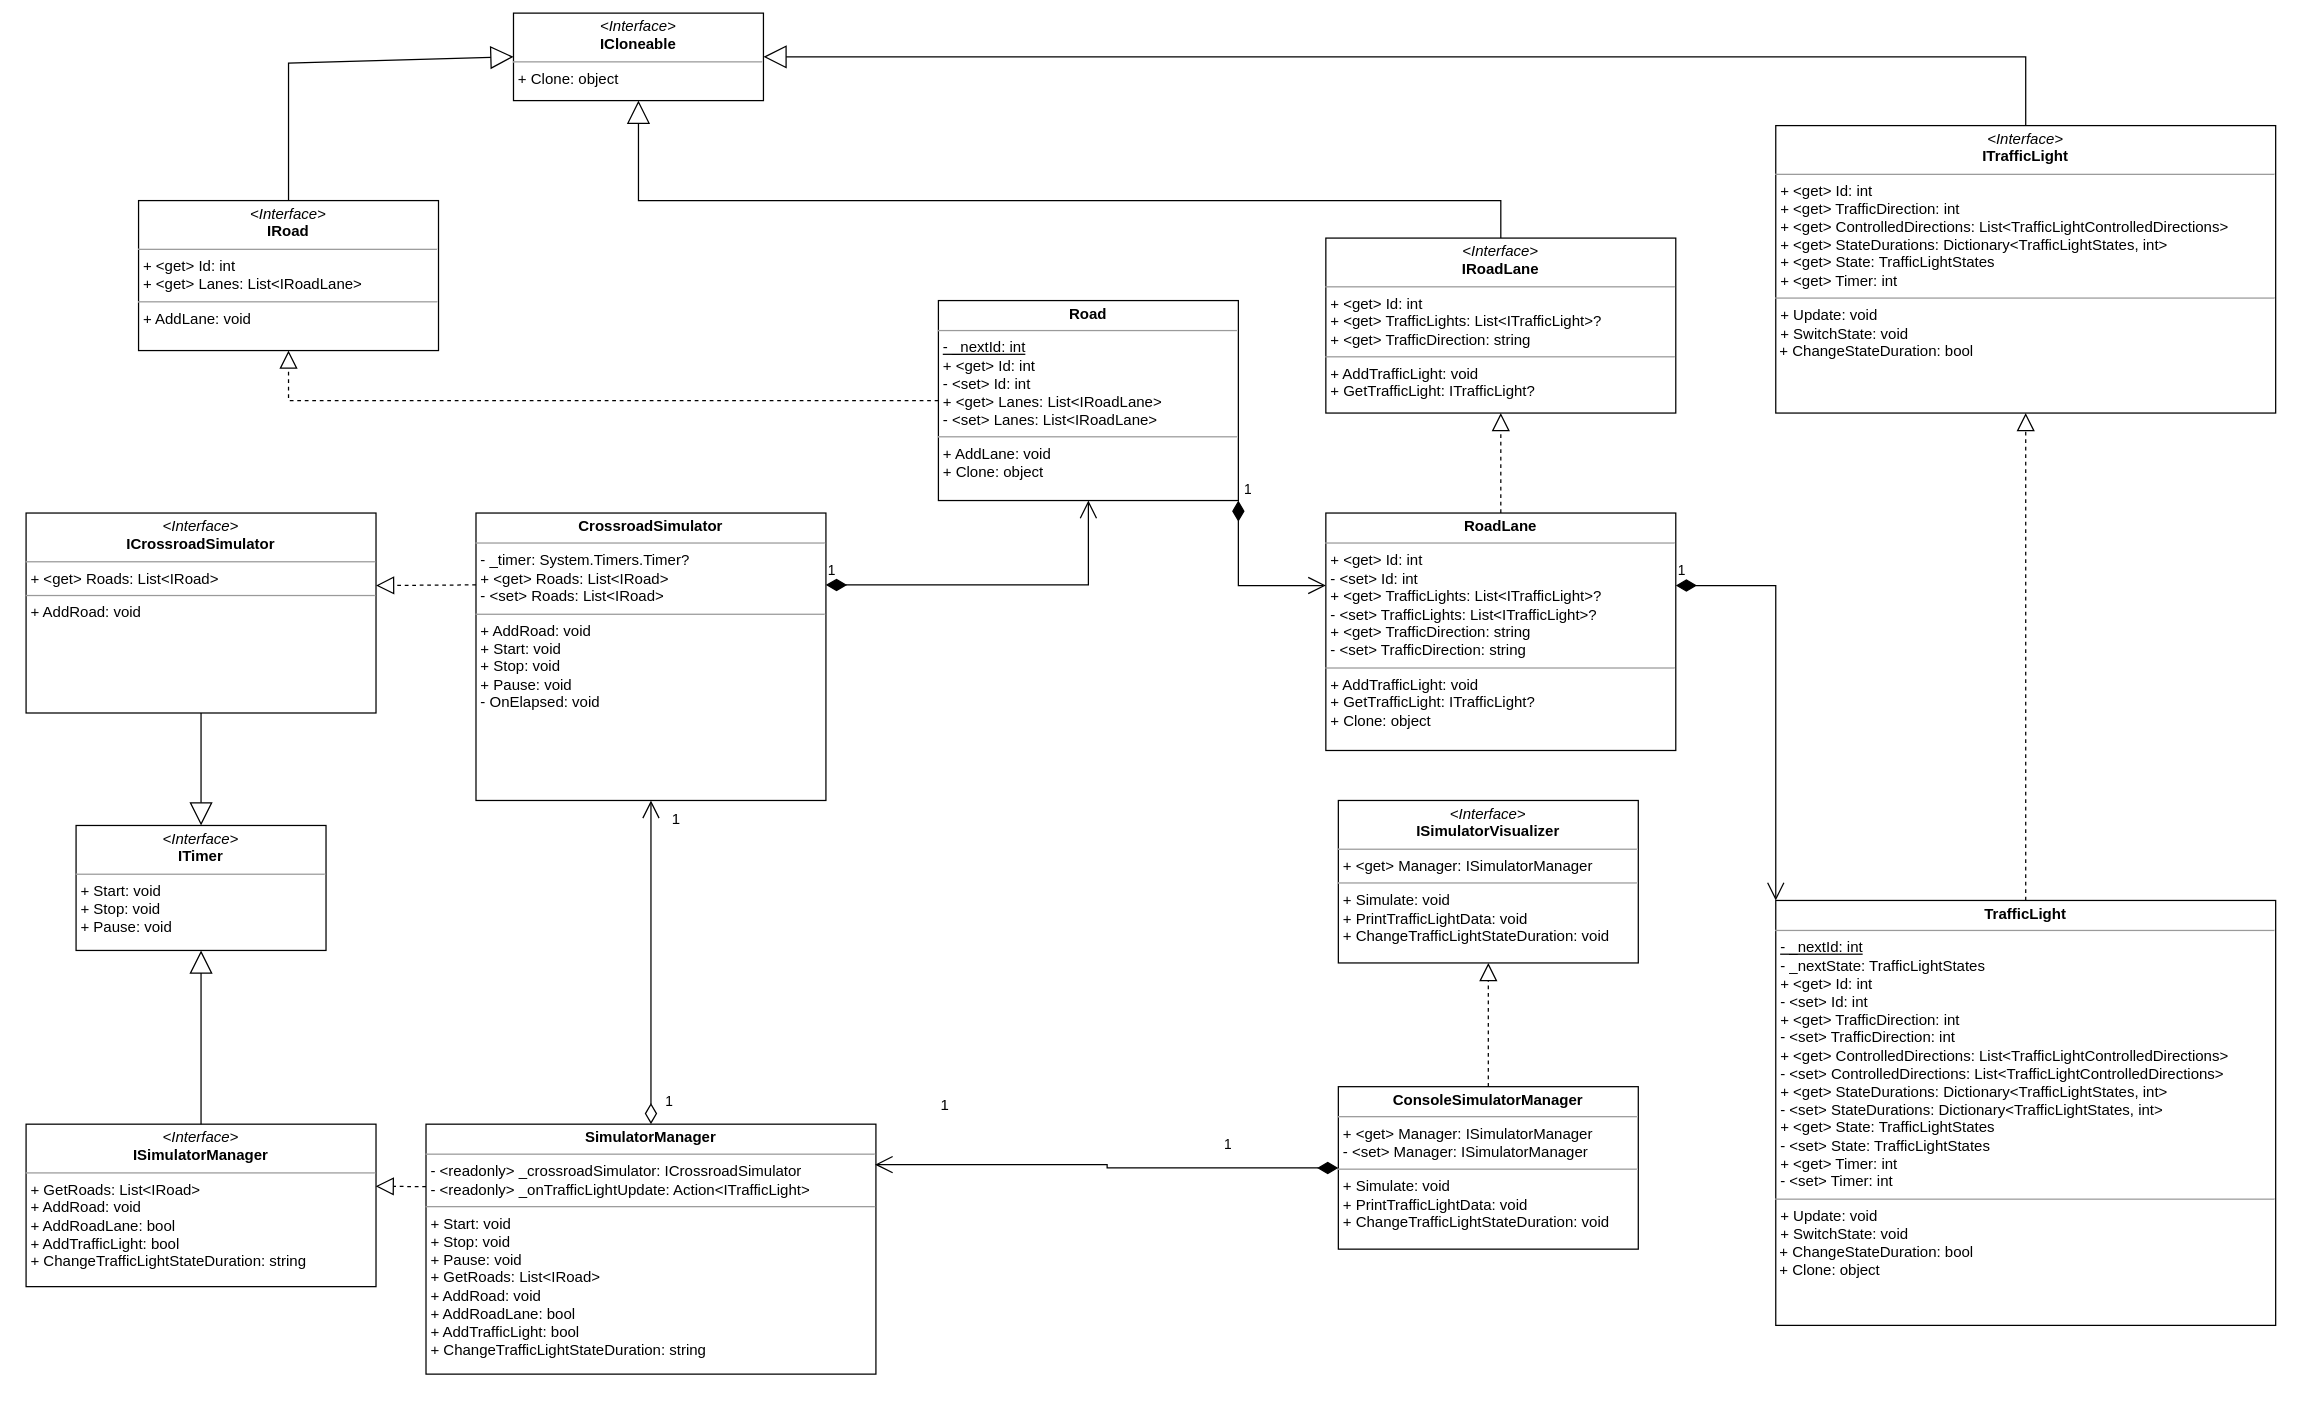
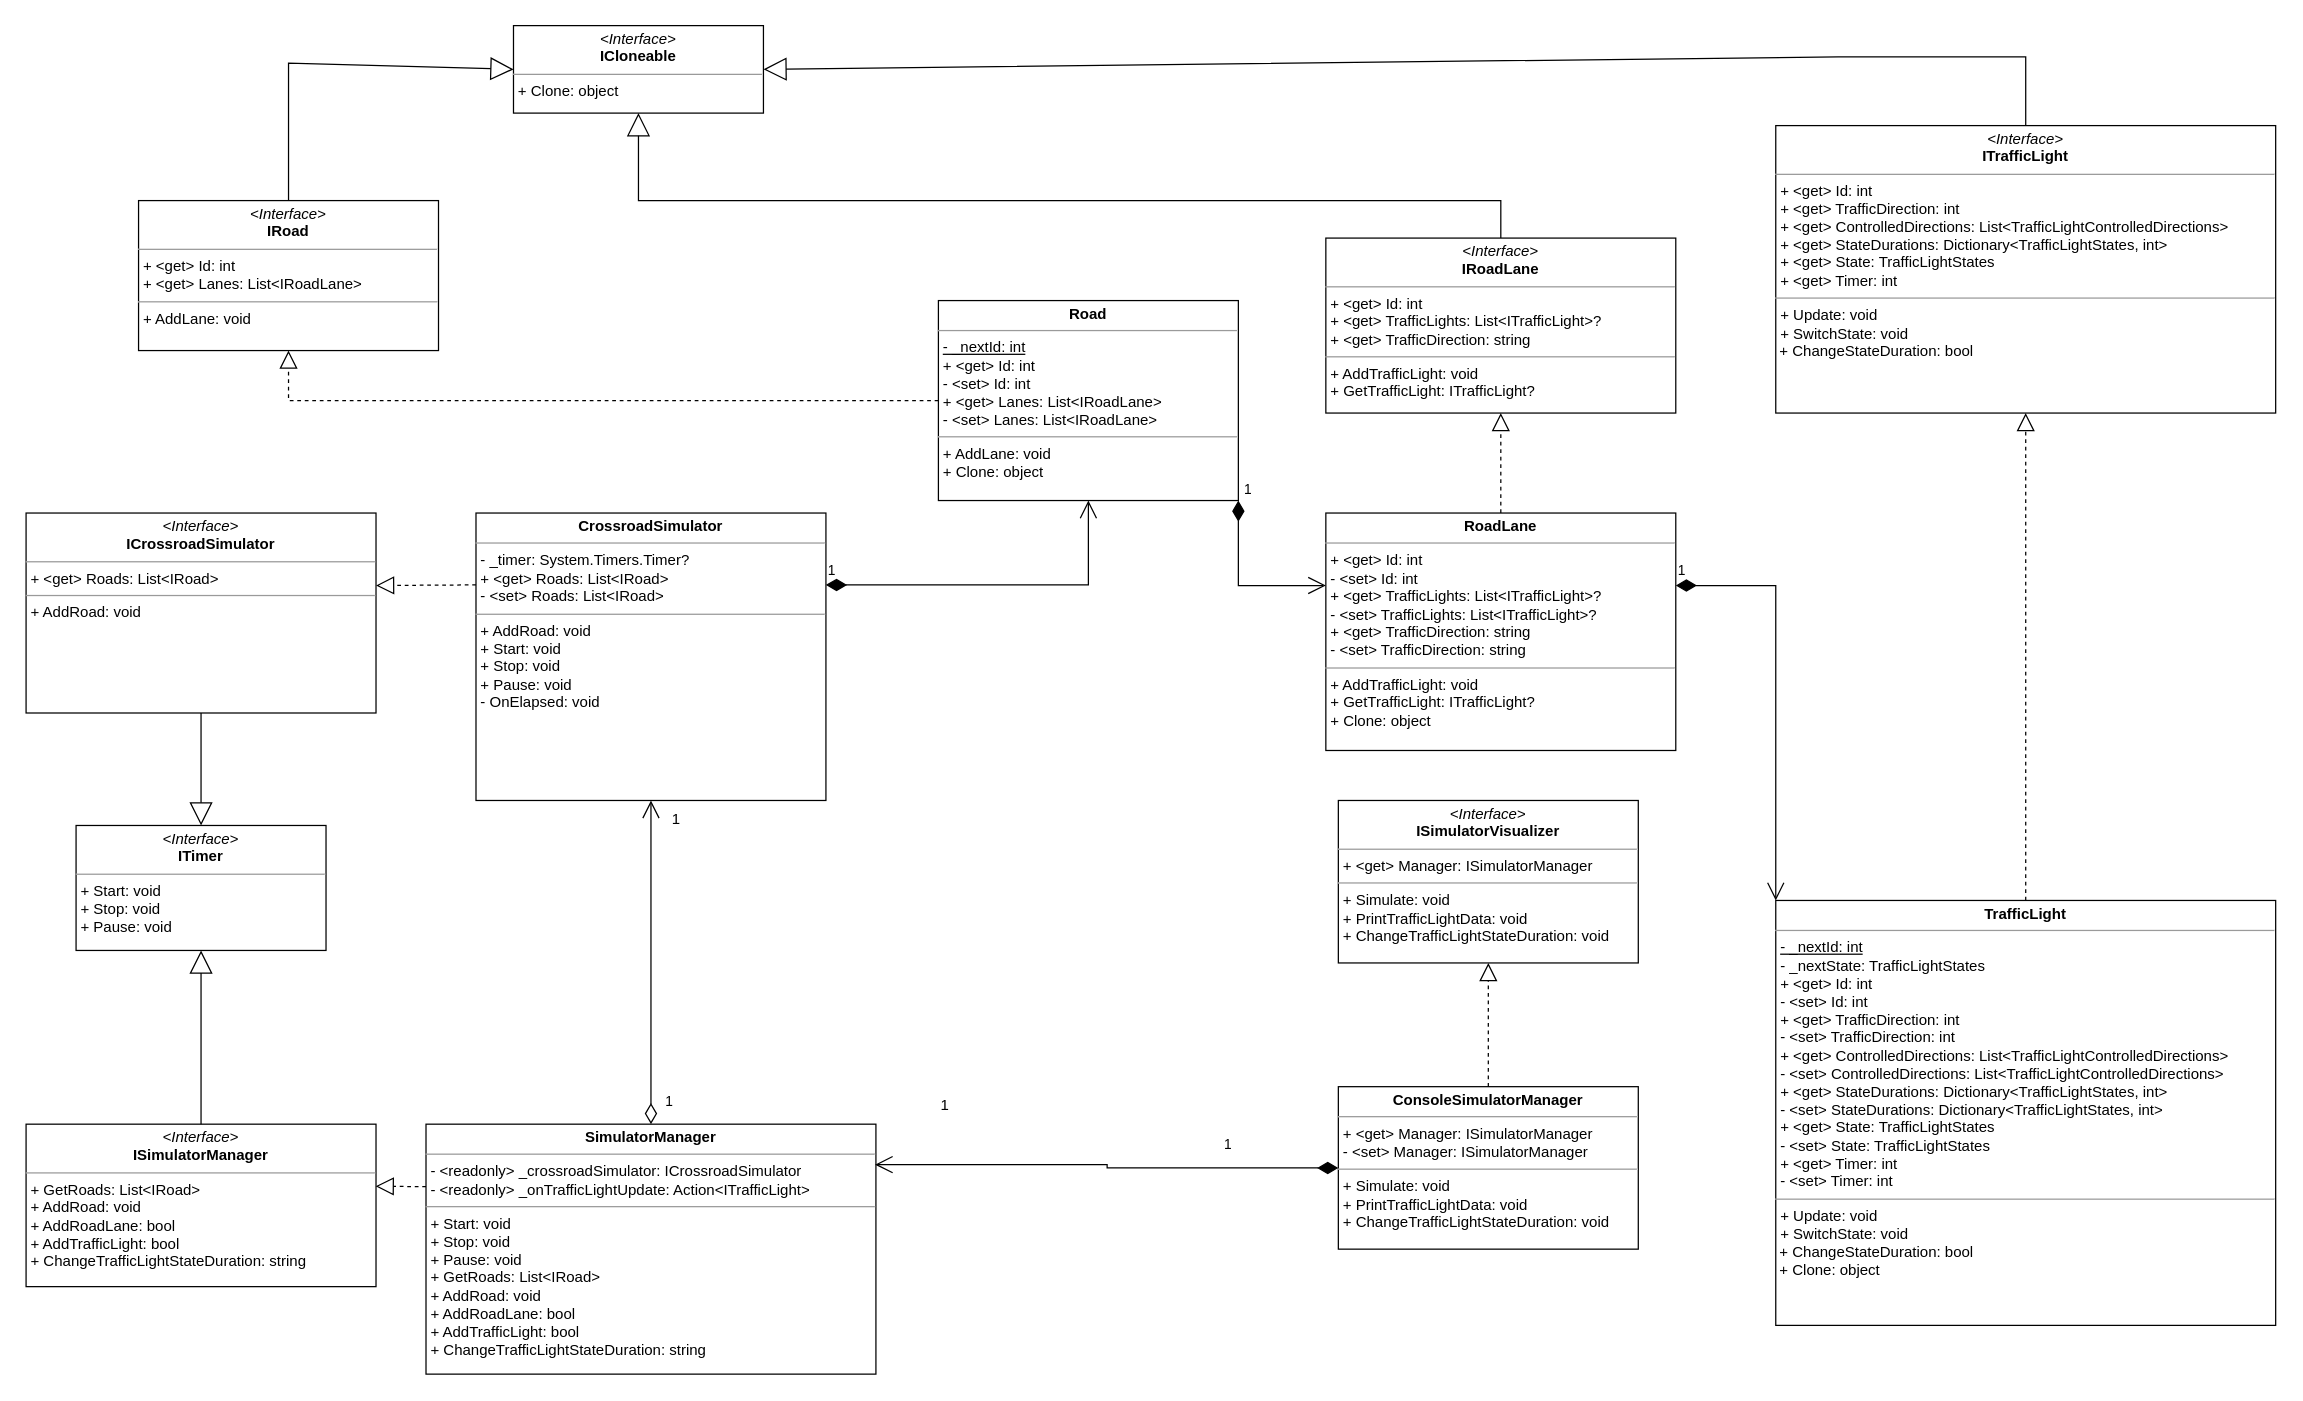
(638, 57) -> (638, 69)
